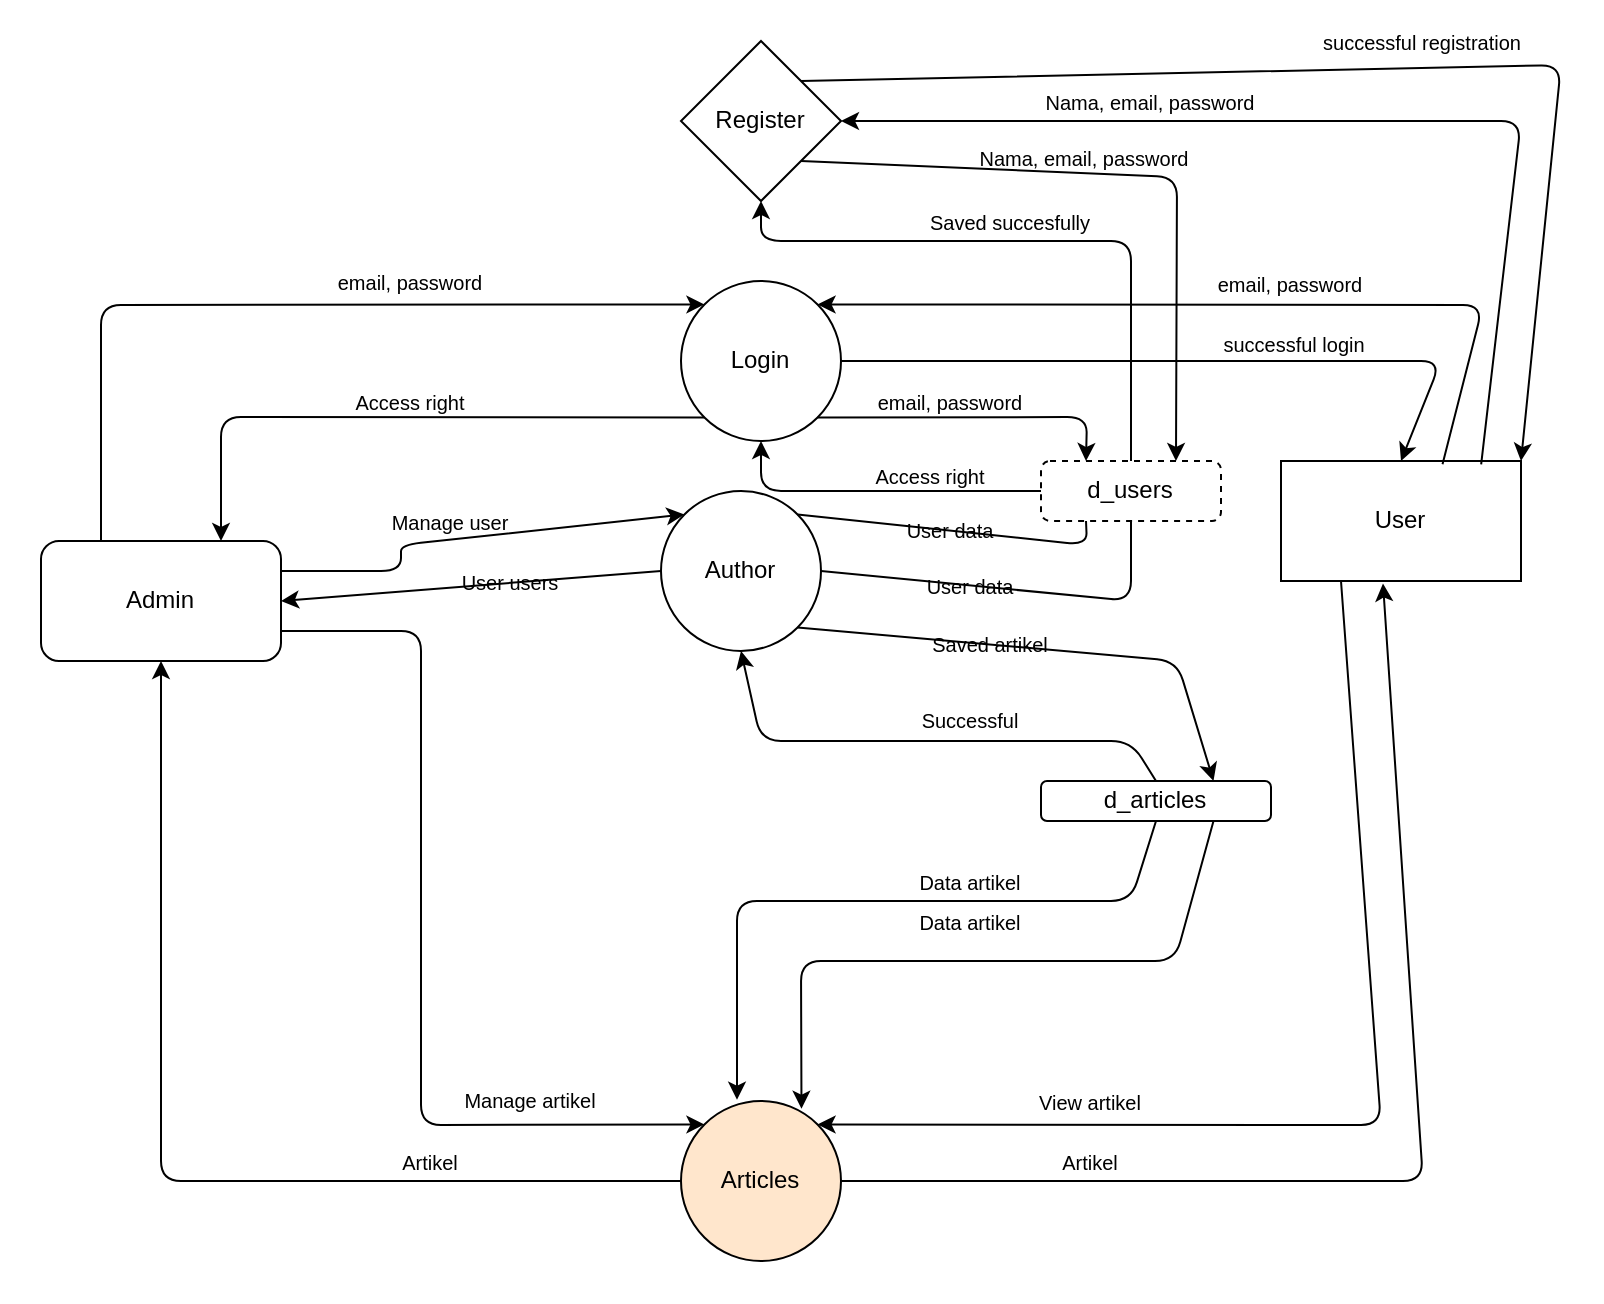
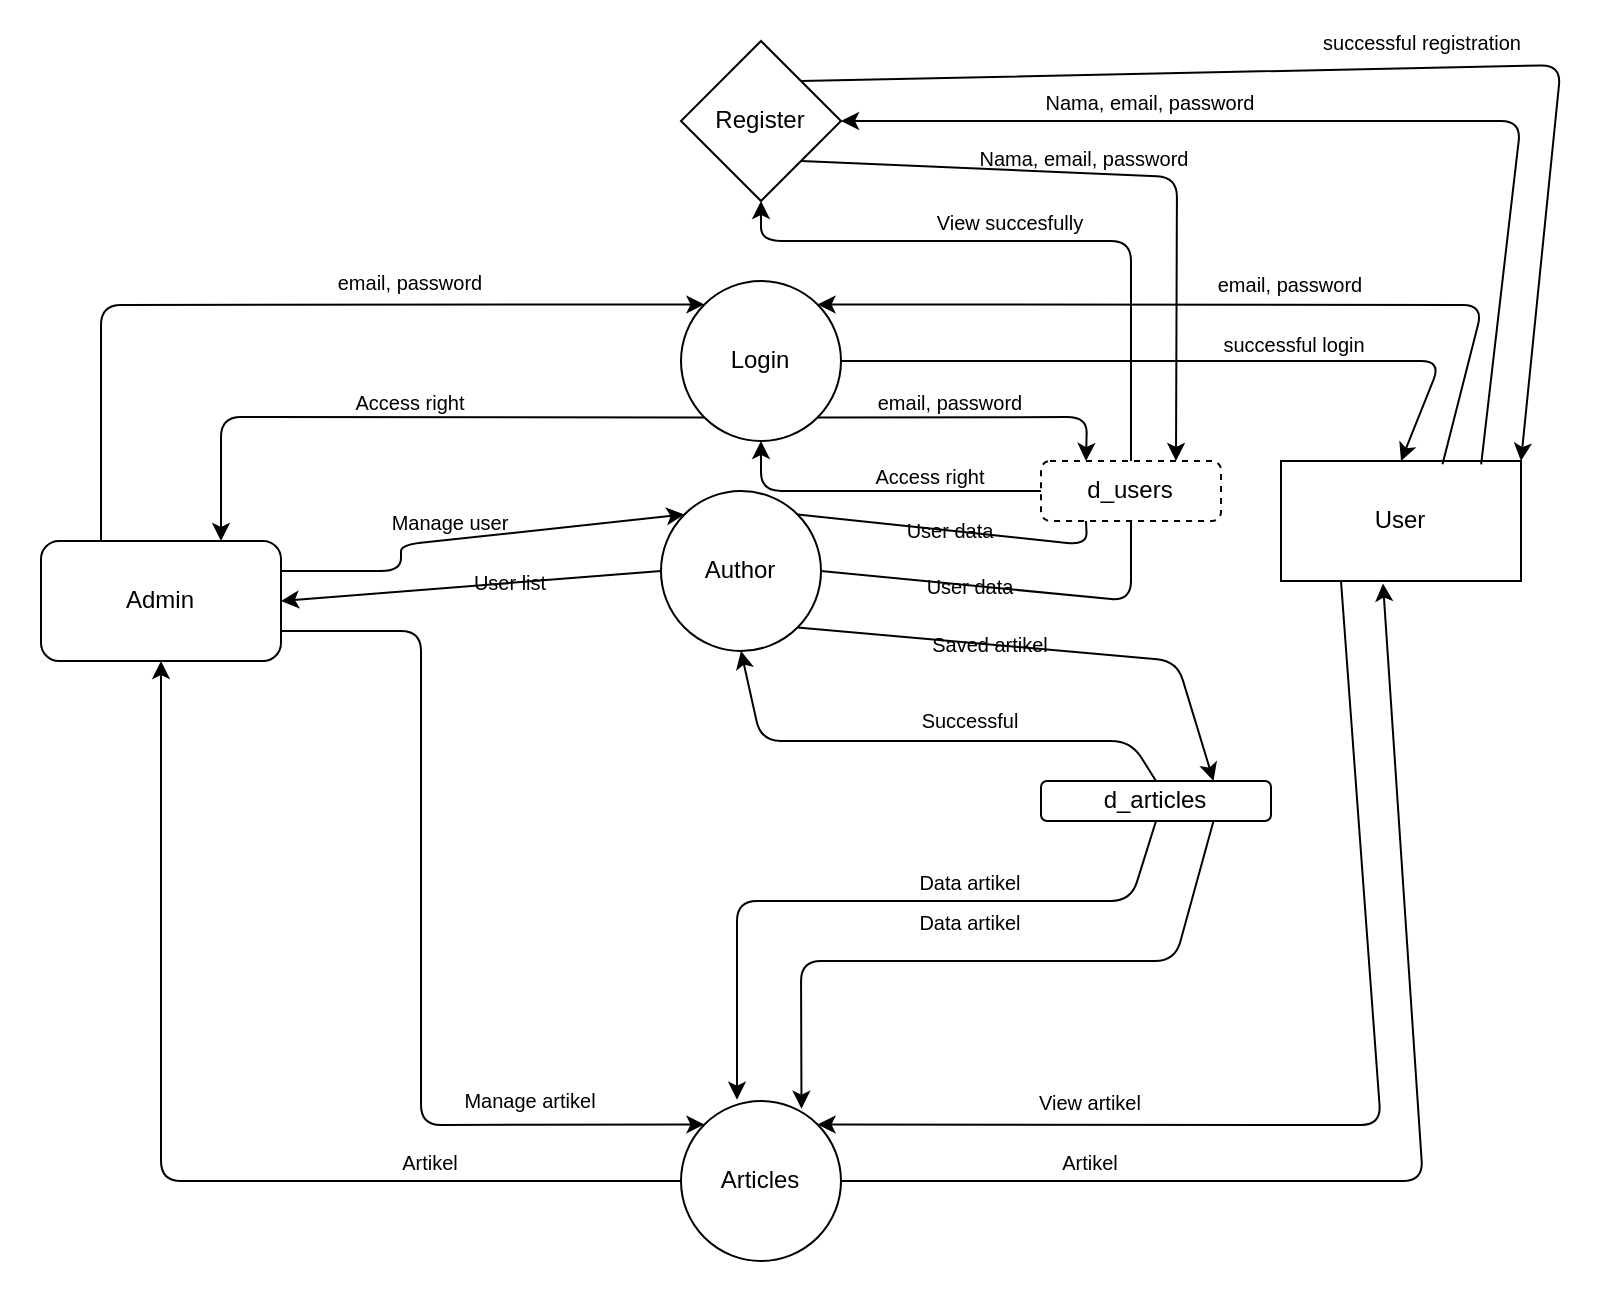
(1011, 223) -> (1011, 223)
(511, 583) -> (511, 583)
(761, 1181) -> (761, 1181)
